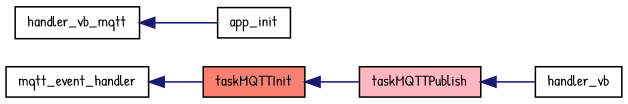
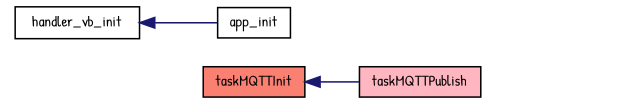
(77, 23) -> (77, 23)
(77, 82) -> none
(579, 82) -> none
